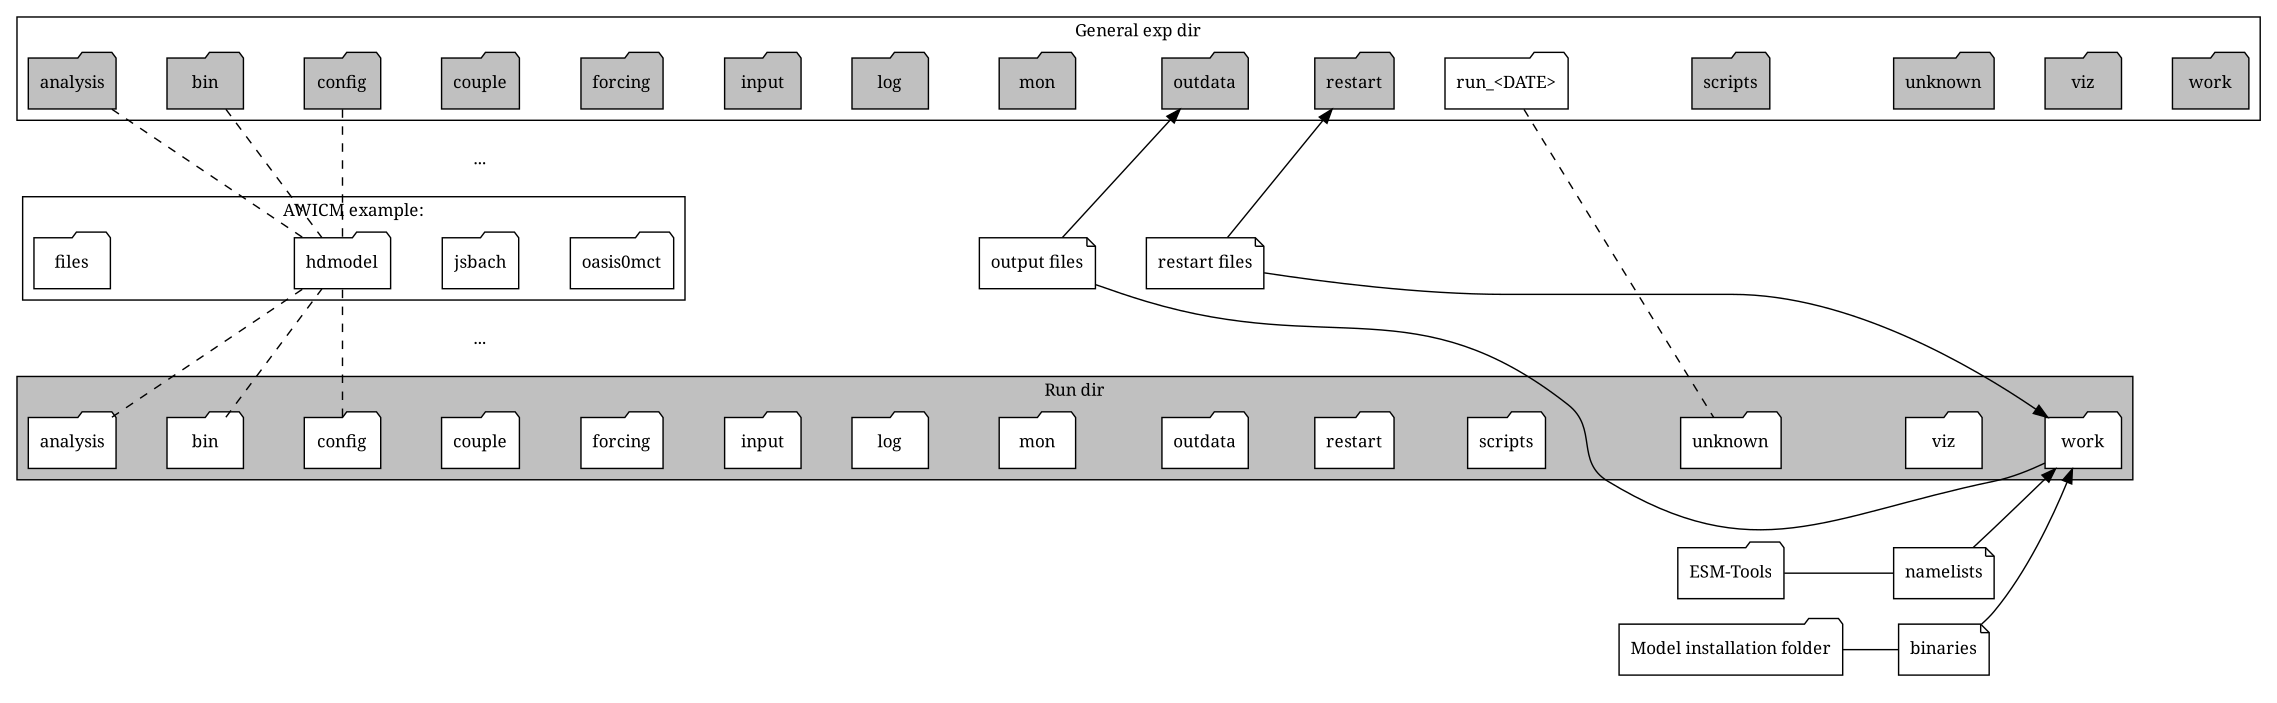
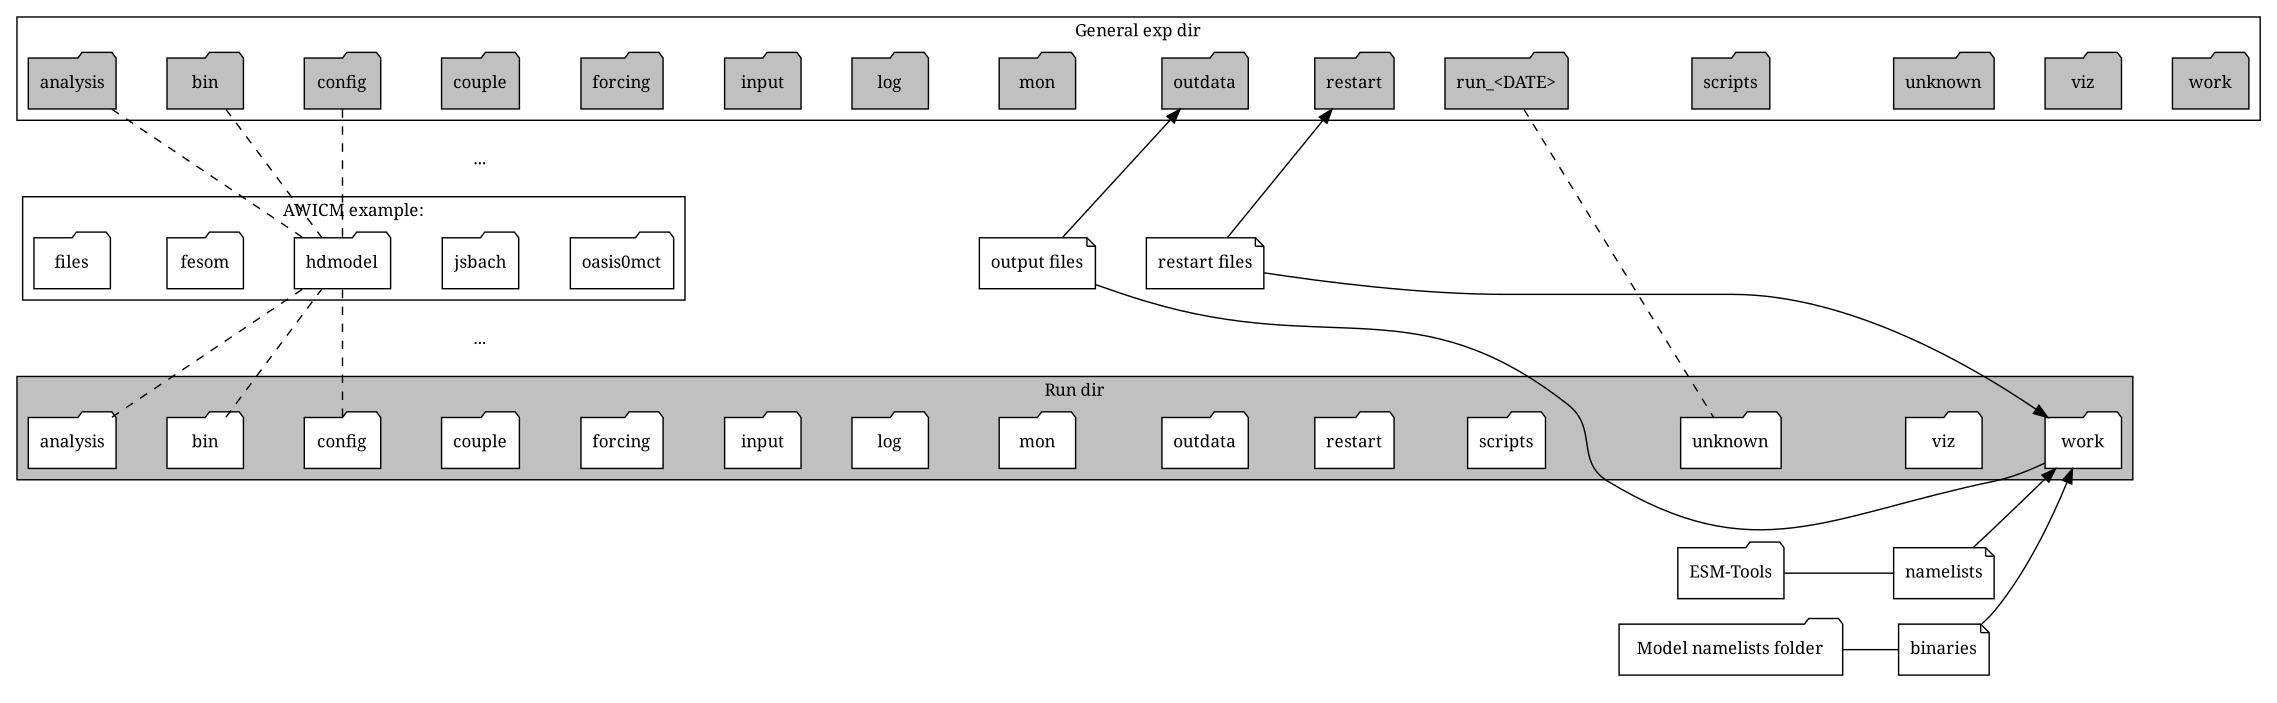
(1507, 84) -> (1507, 84)
none -> (205, 263)
(1731, 650) -> (1731, 650)
